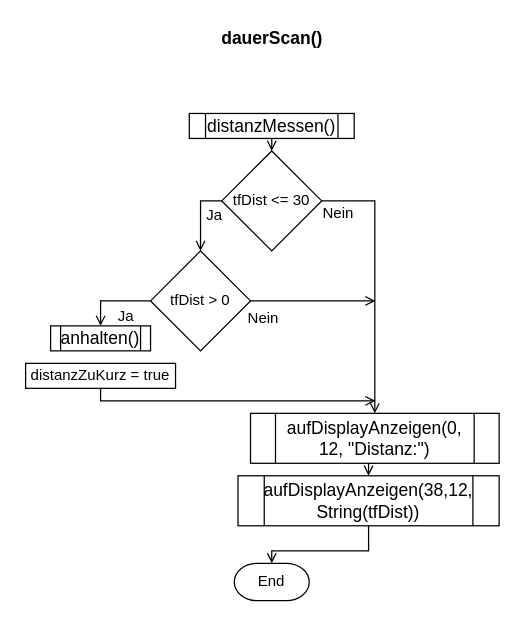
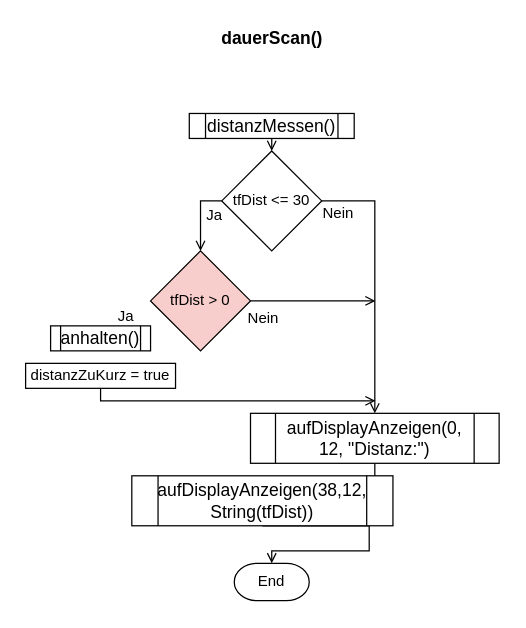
(115, 301) -> none
(201, 301) -> (201, 301)
(369, 501) -> (263, 501)
